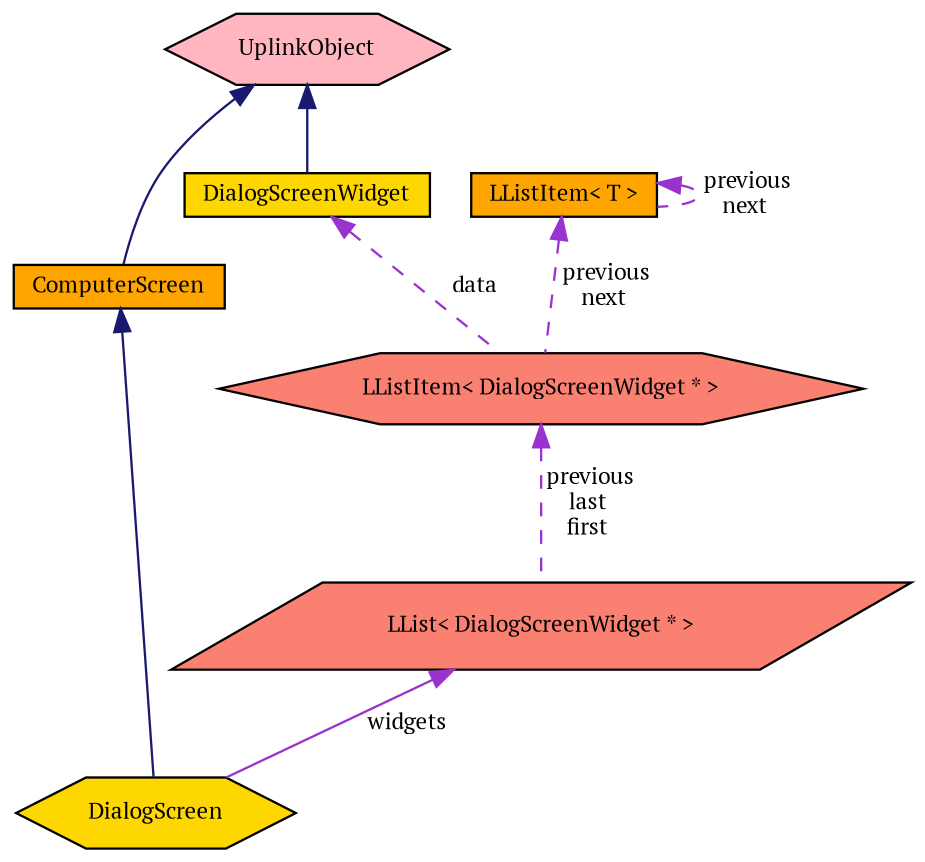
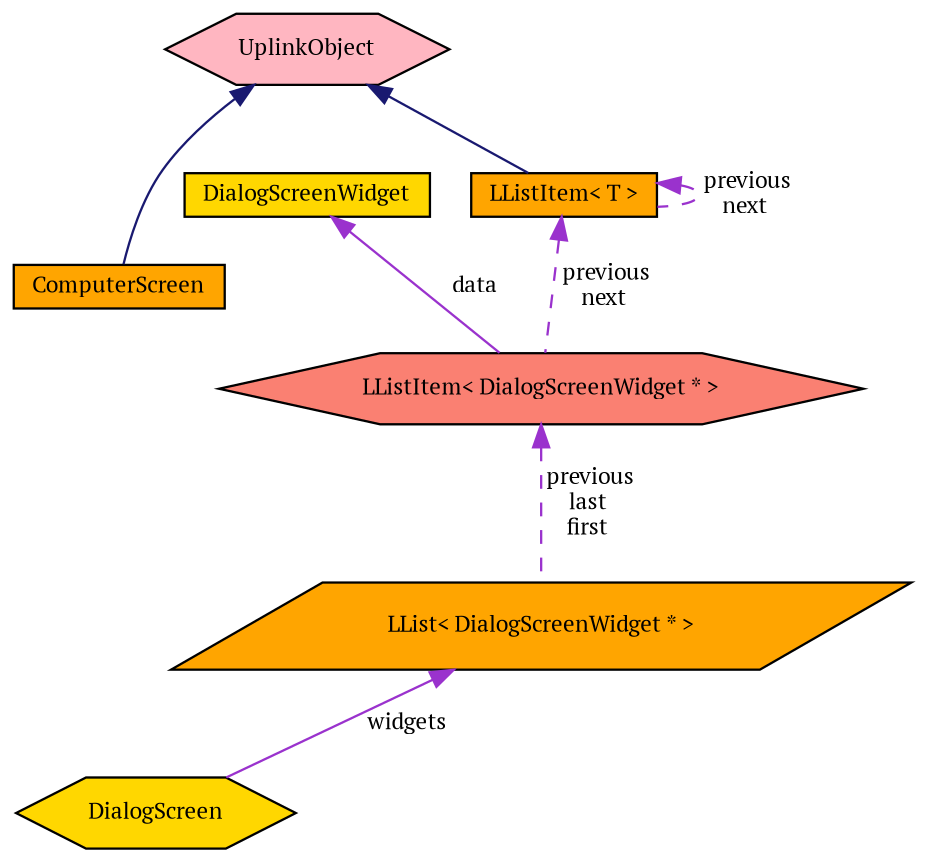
(307, 141) -> (458, 135)
(425, 292) -> (425, 292)
(138, 555) -> none
(541, 626) -> (541, 626)
